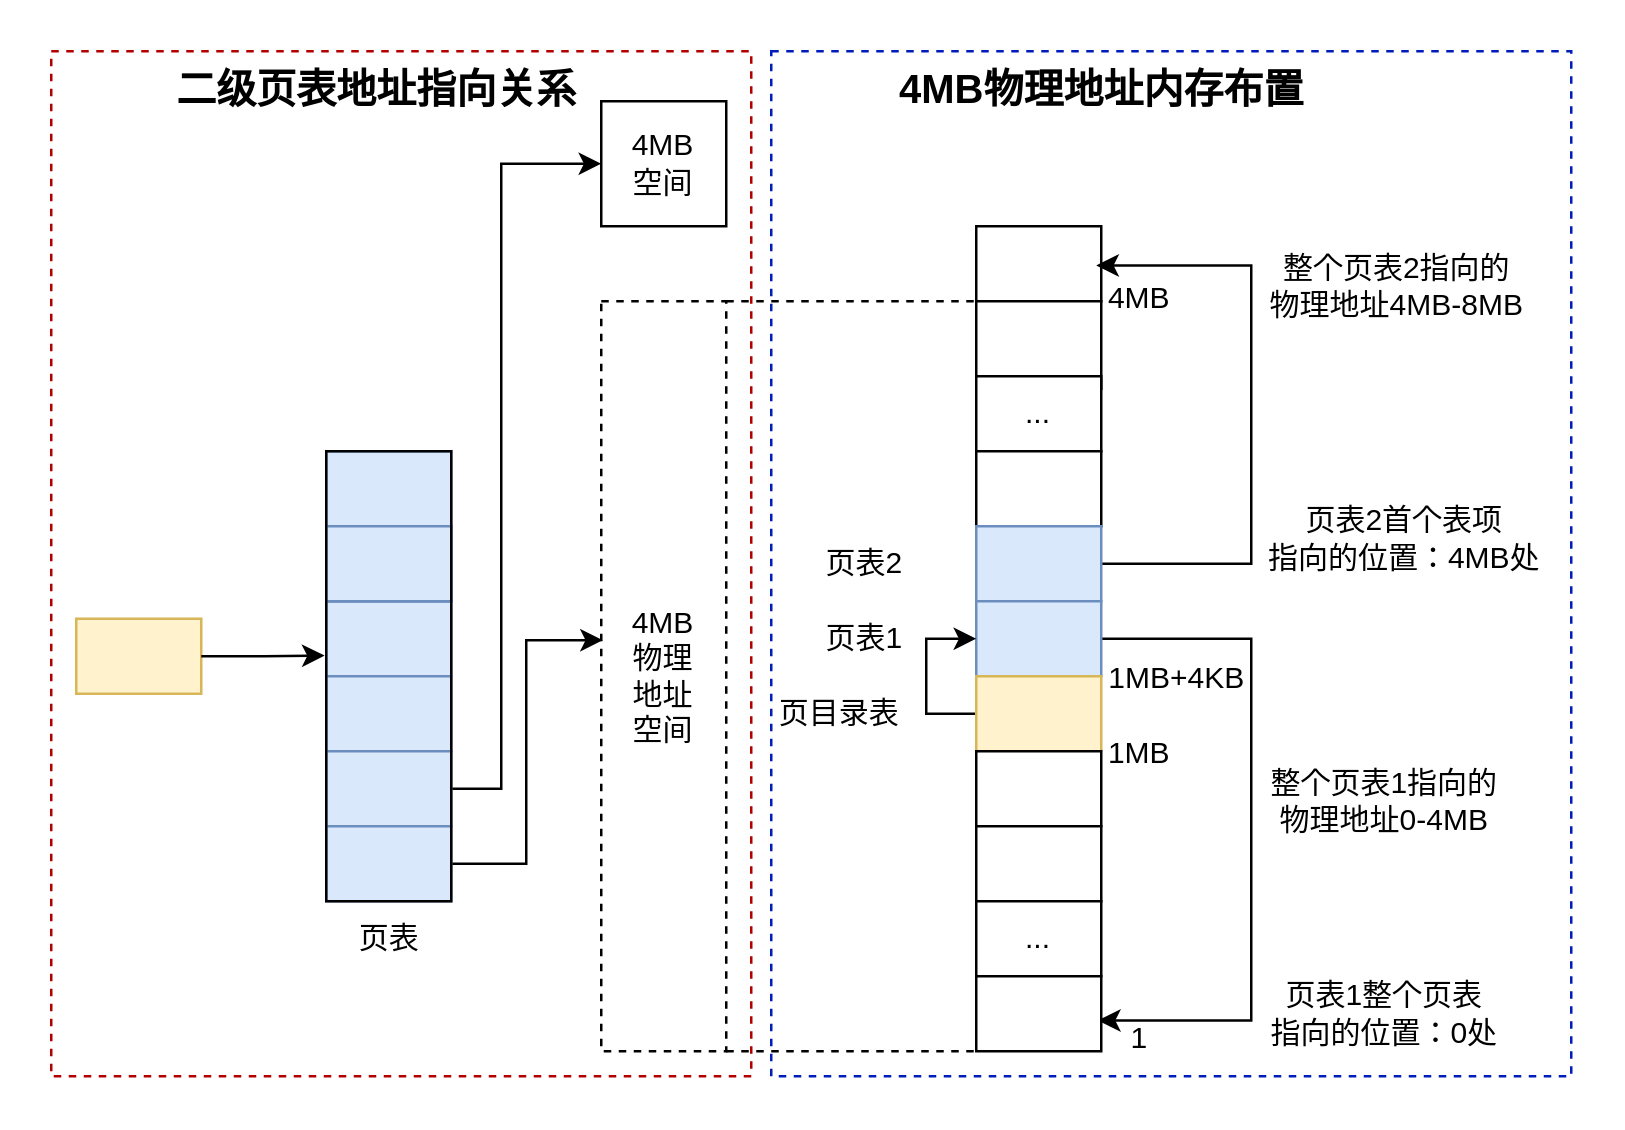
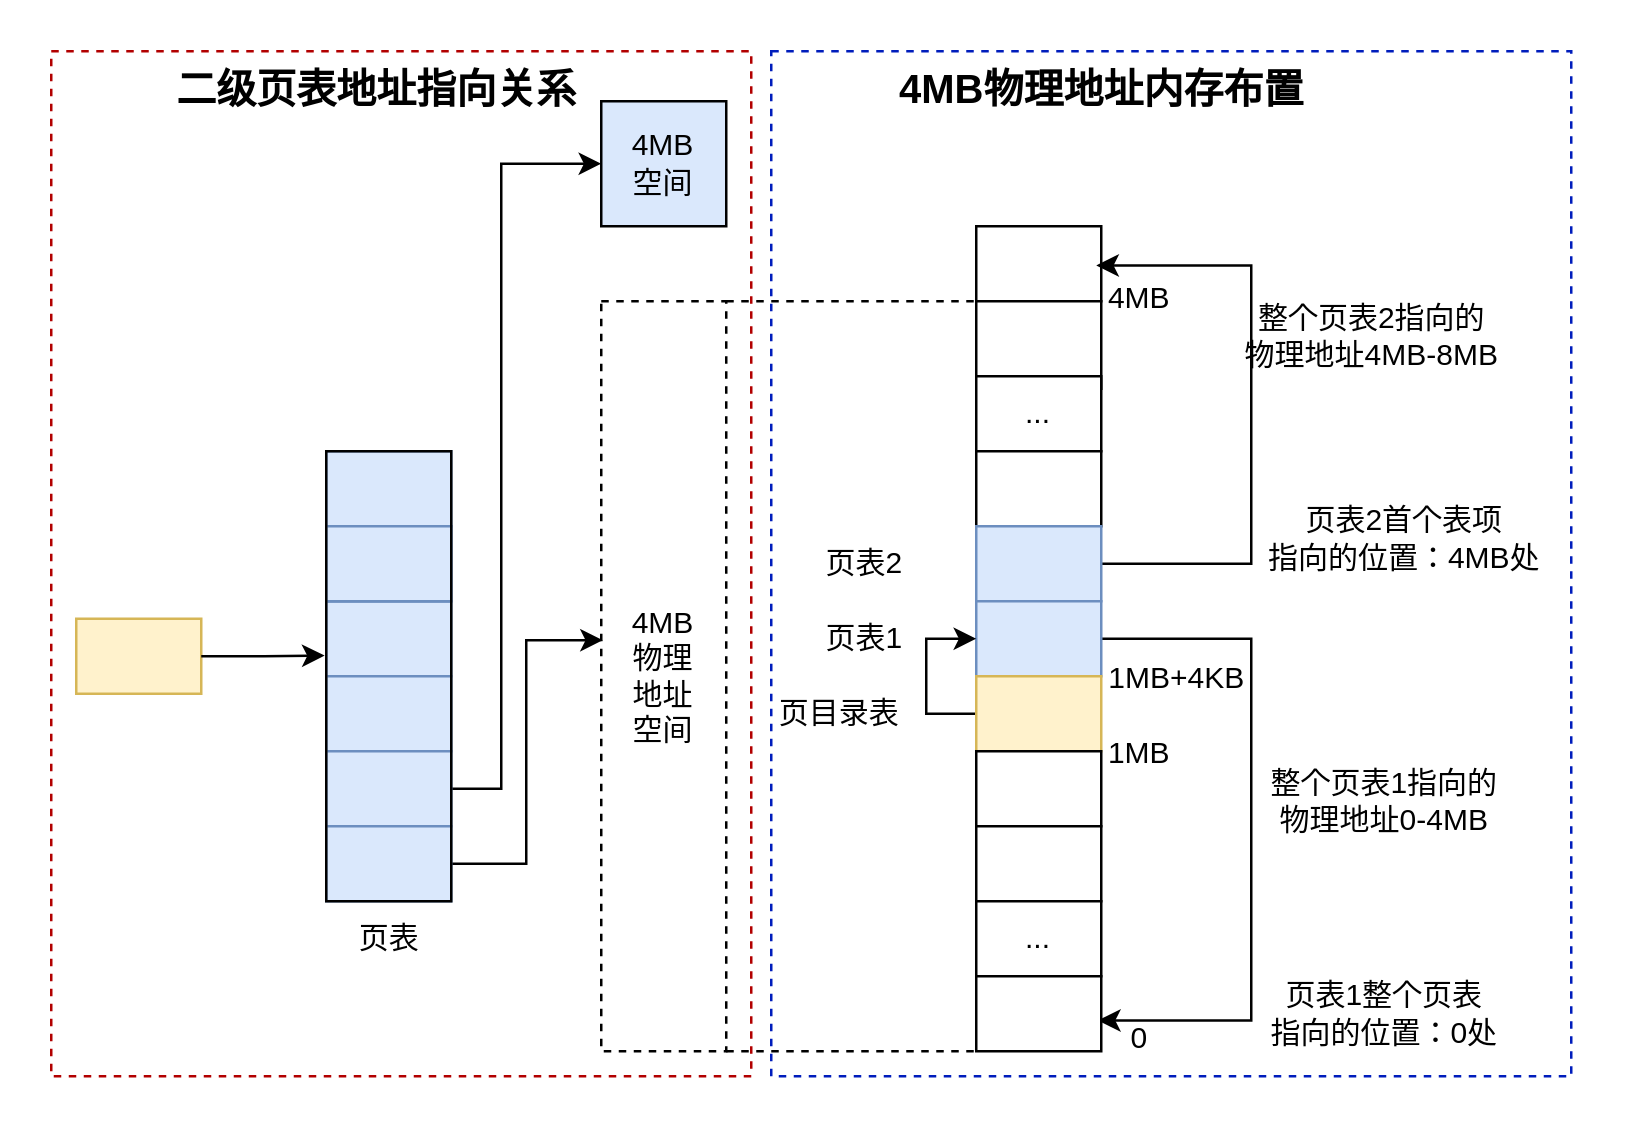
(664, 164) -> (664, 164)
(1396, 286) -> (1371, 336)
(1140, 1039) -> (1140, 1039)
